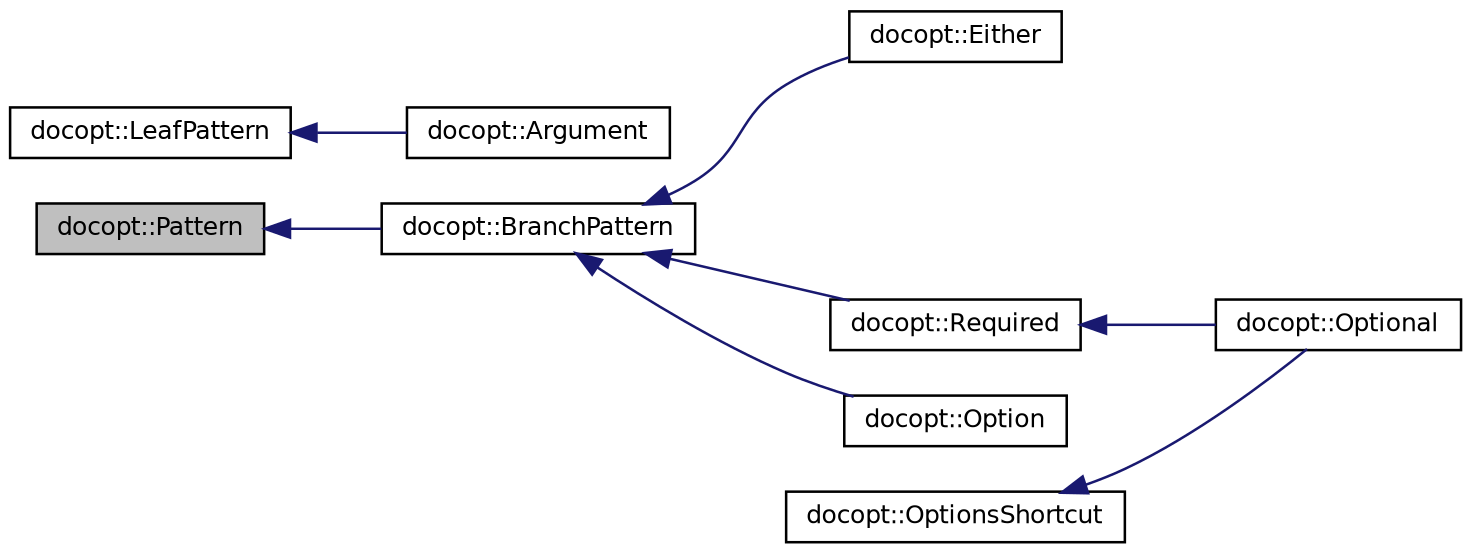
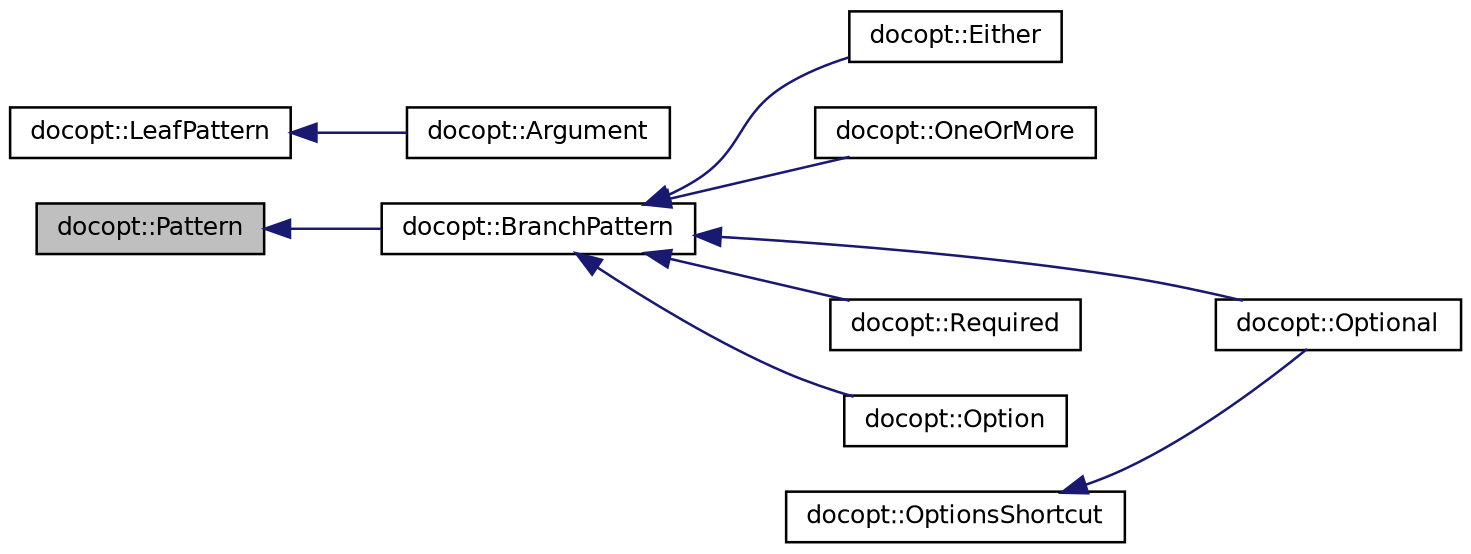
none -> (956, 133)
(1161, 325) -> (983, 259)
